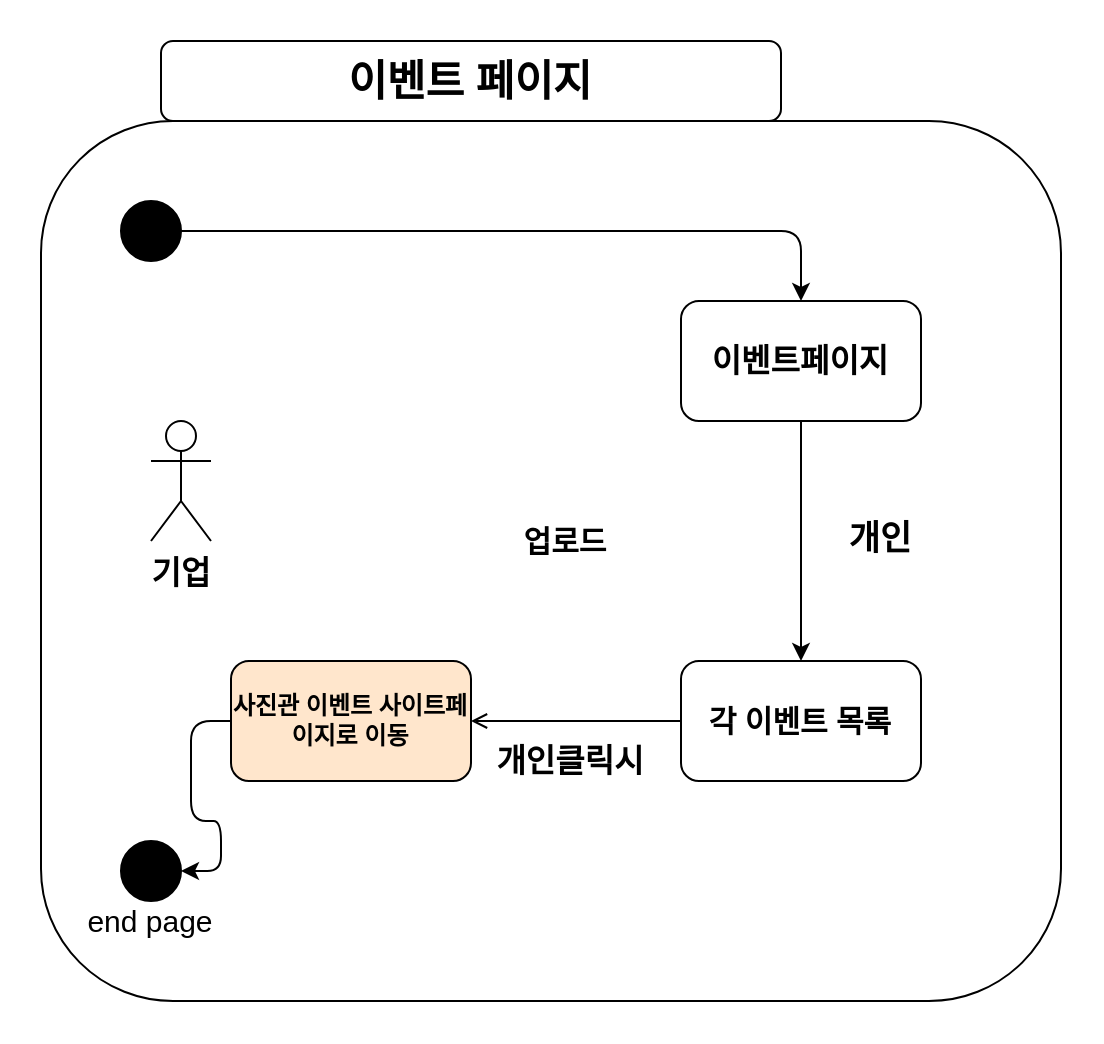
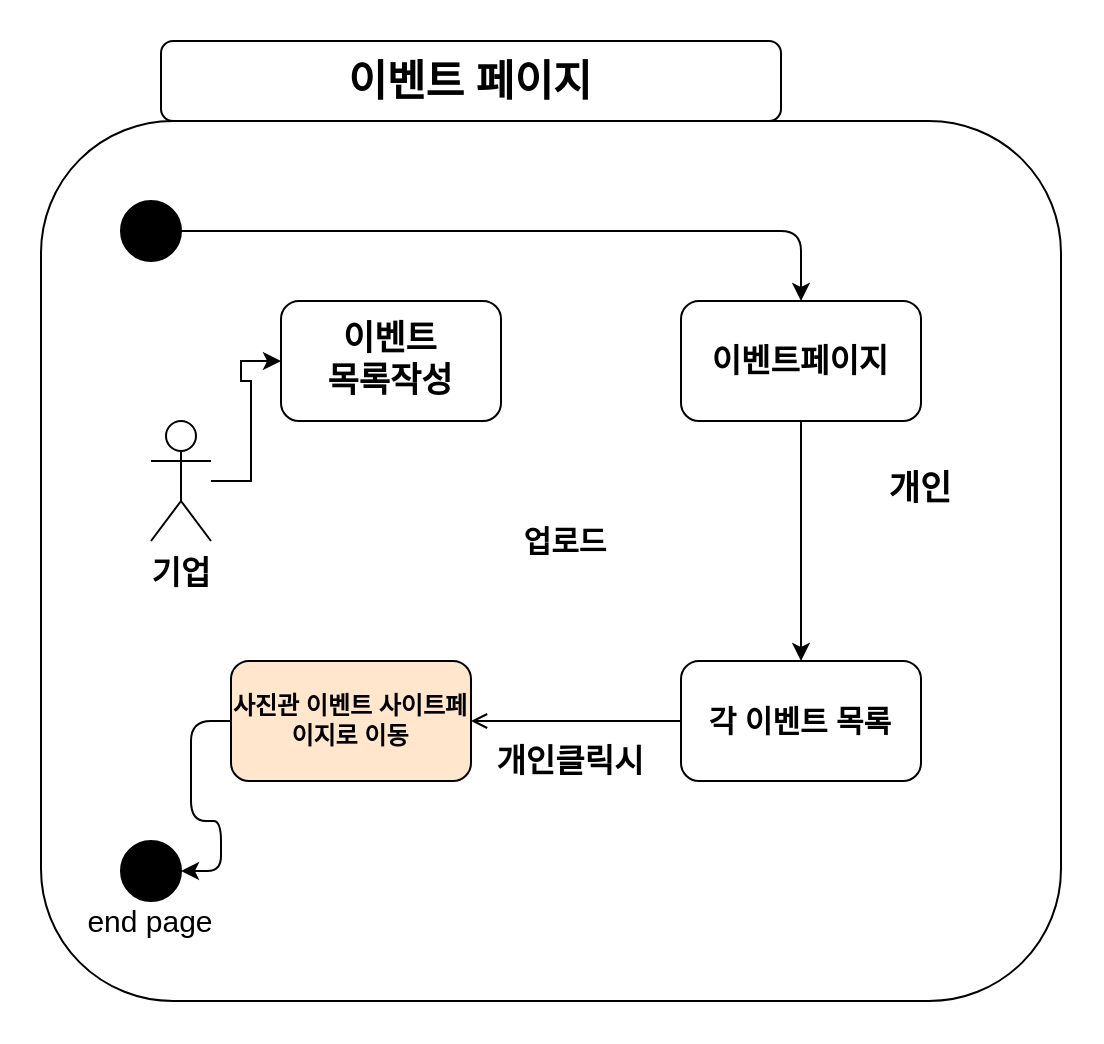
none -> (391, 361)
none -> (251, 423)
(881, 541) -> (921, 491)
